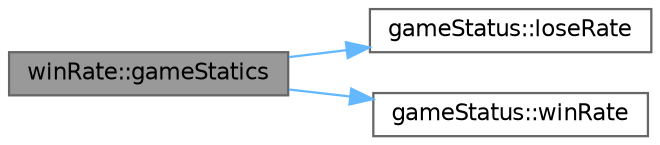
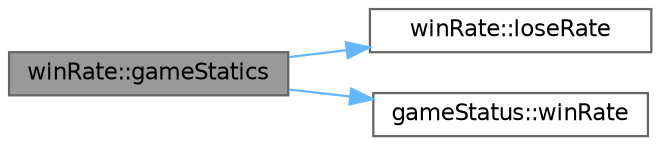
(511, 31) -> (511, 31)
